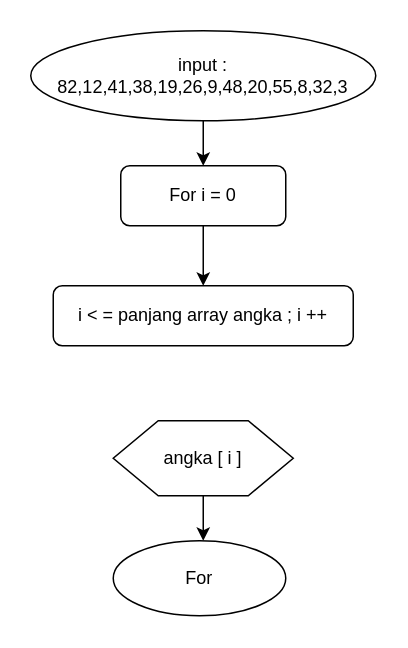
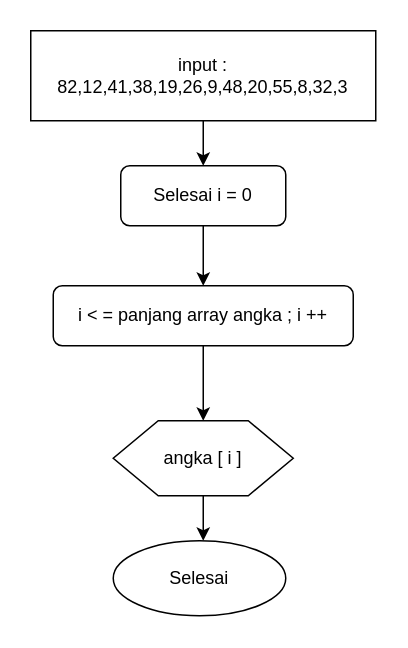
(203, 76) -> (203, 76)
(203, 196) -> (203, 196)
none -> (203, 378)
(200, 578) -> (200, 578)
